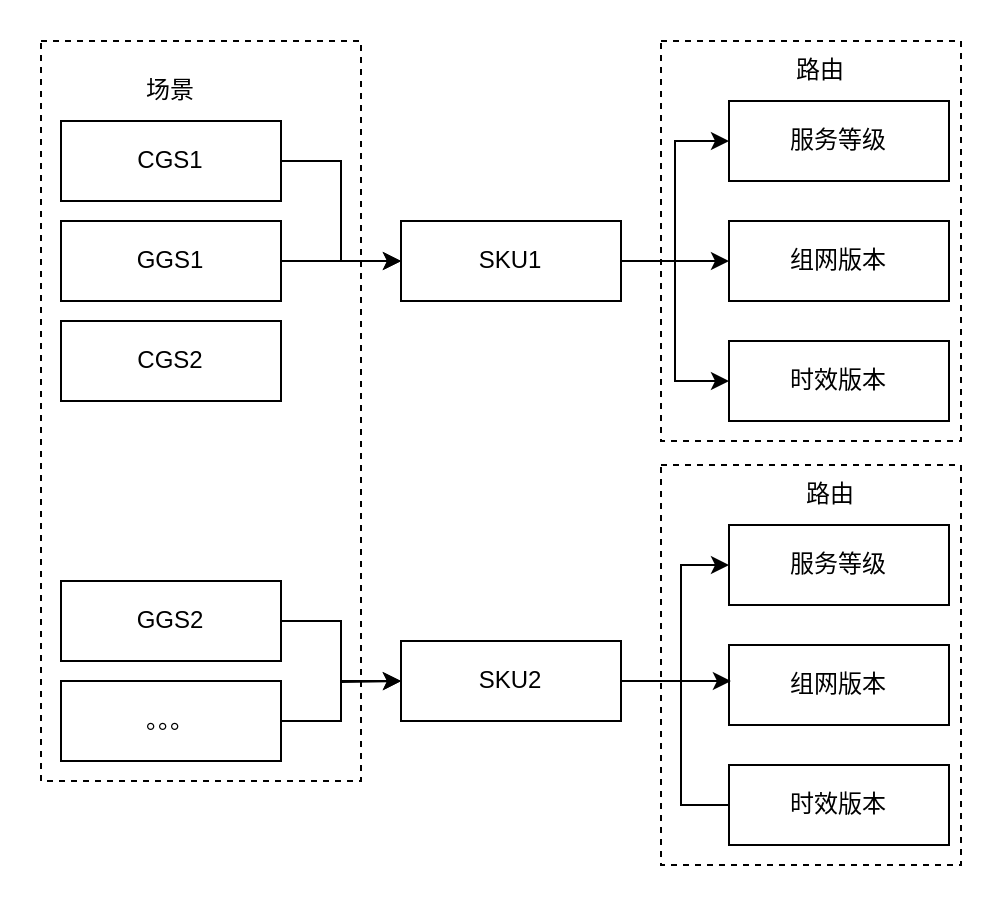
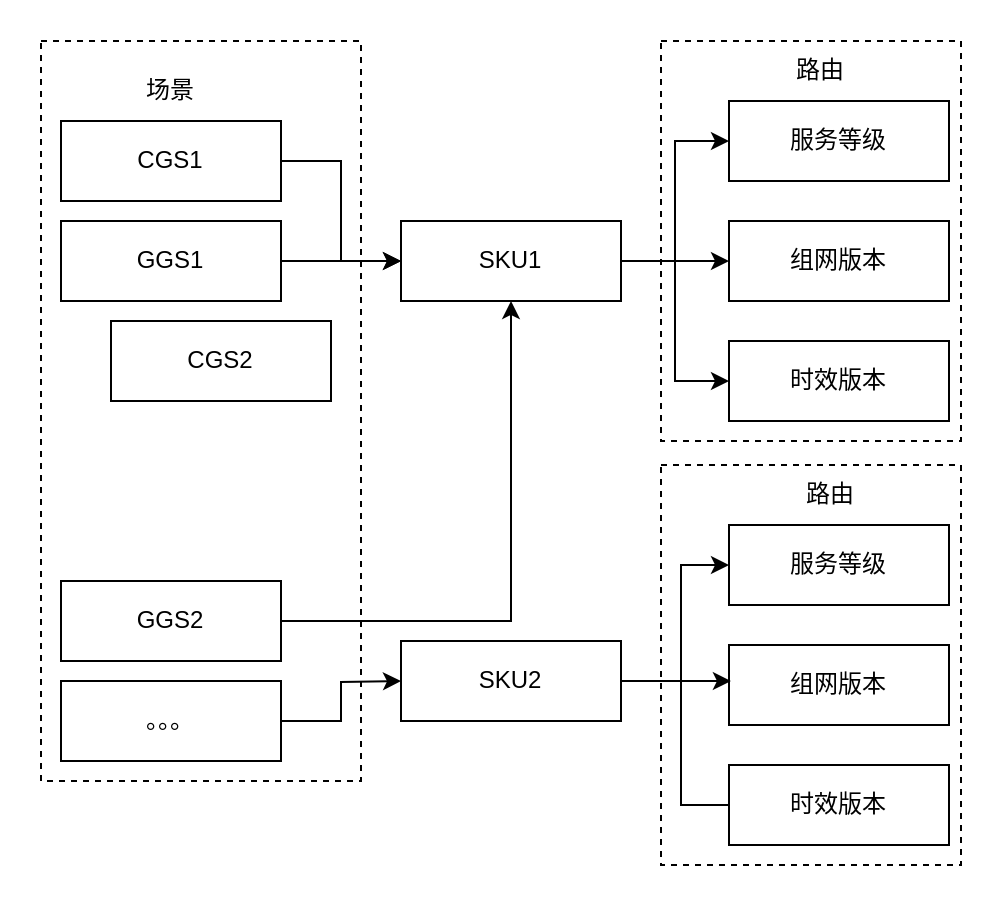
(171, 361) -> (221, 361)
(341, 648) -> (511, 554)
